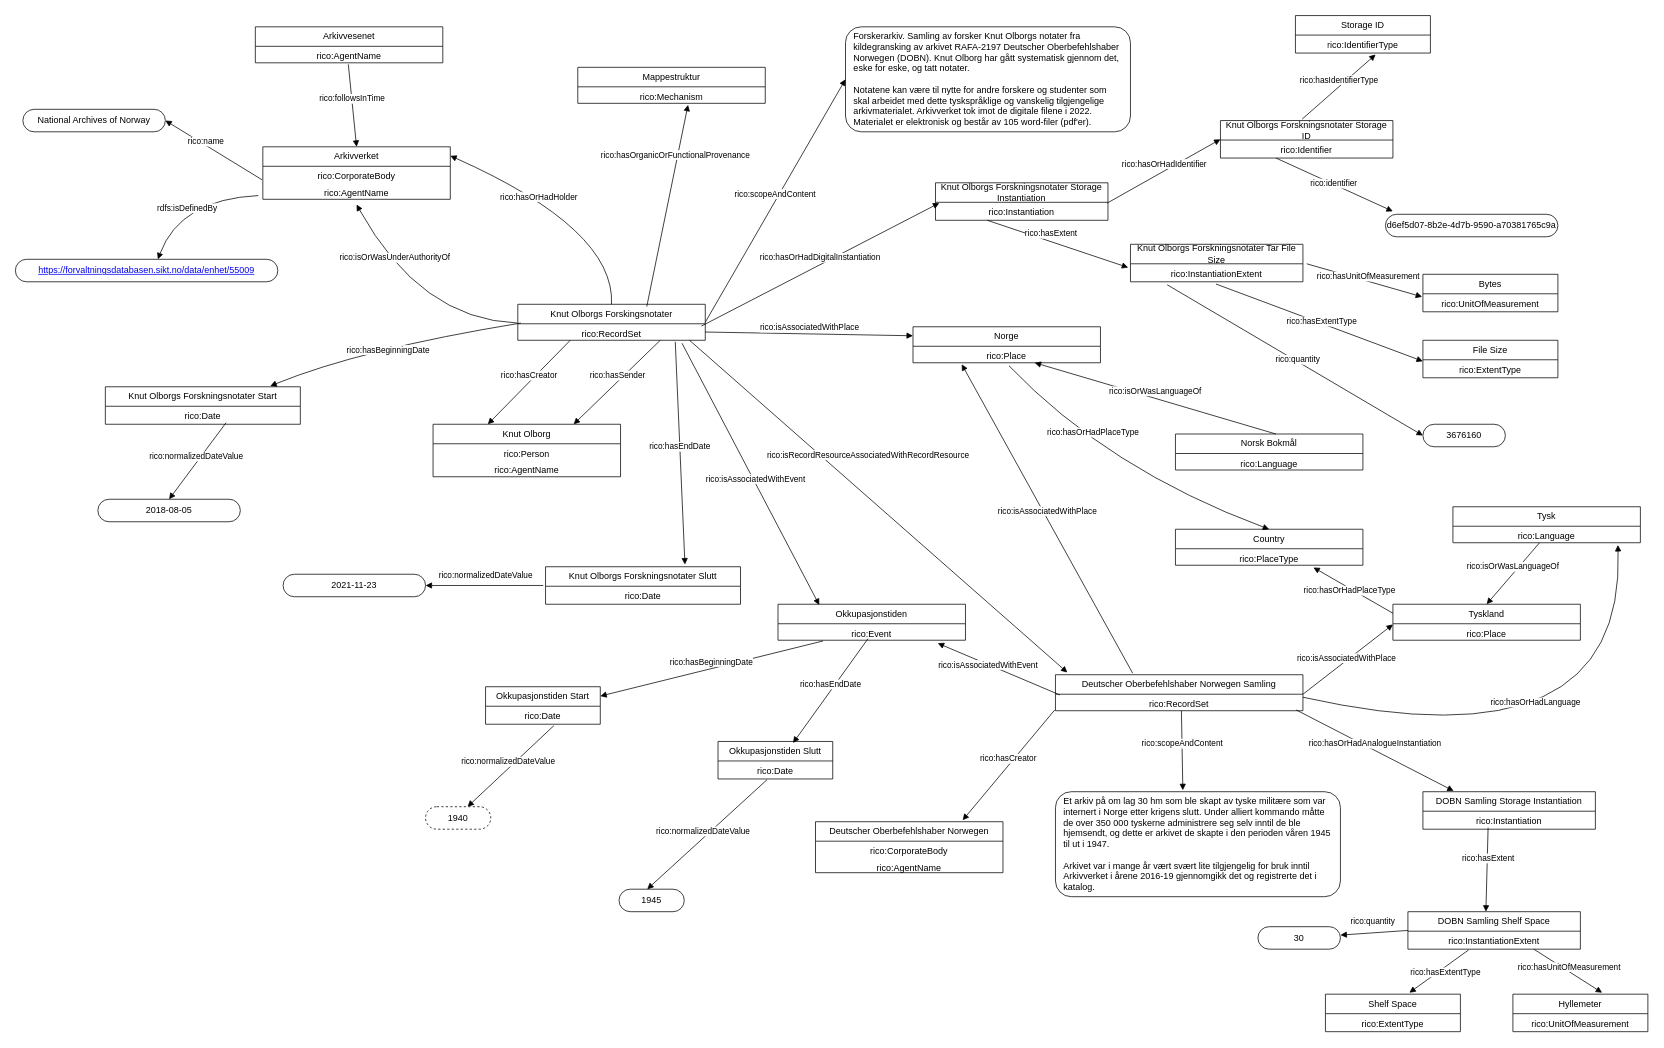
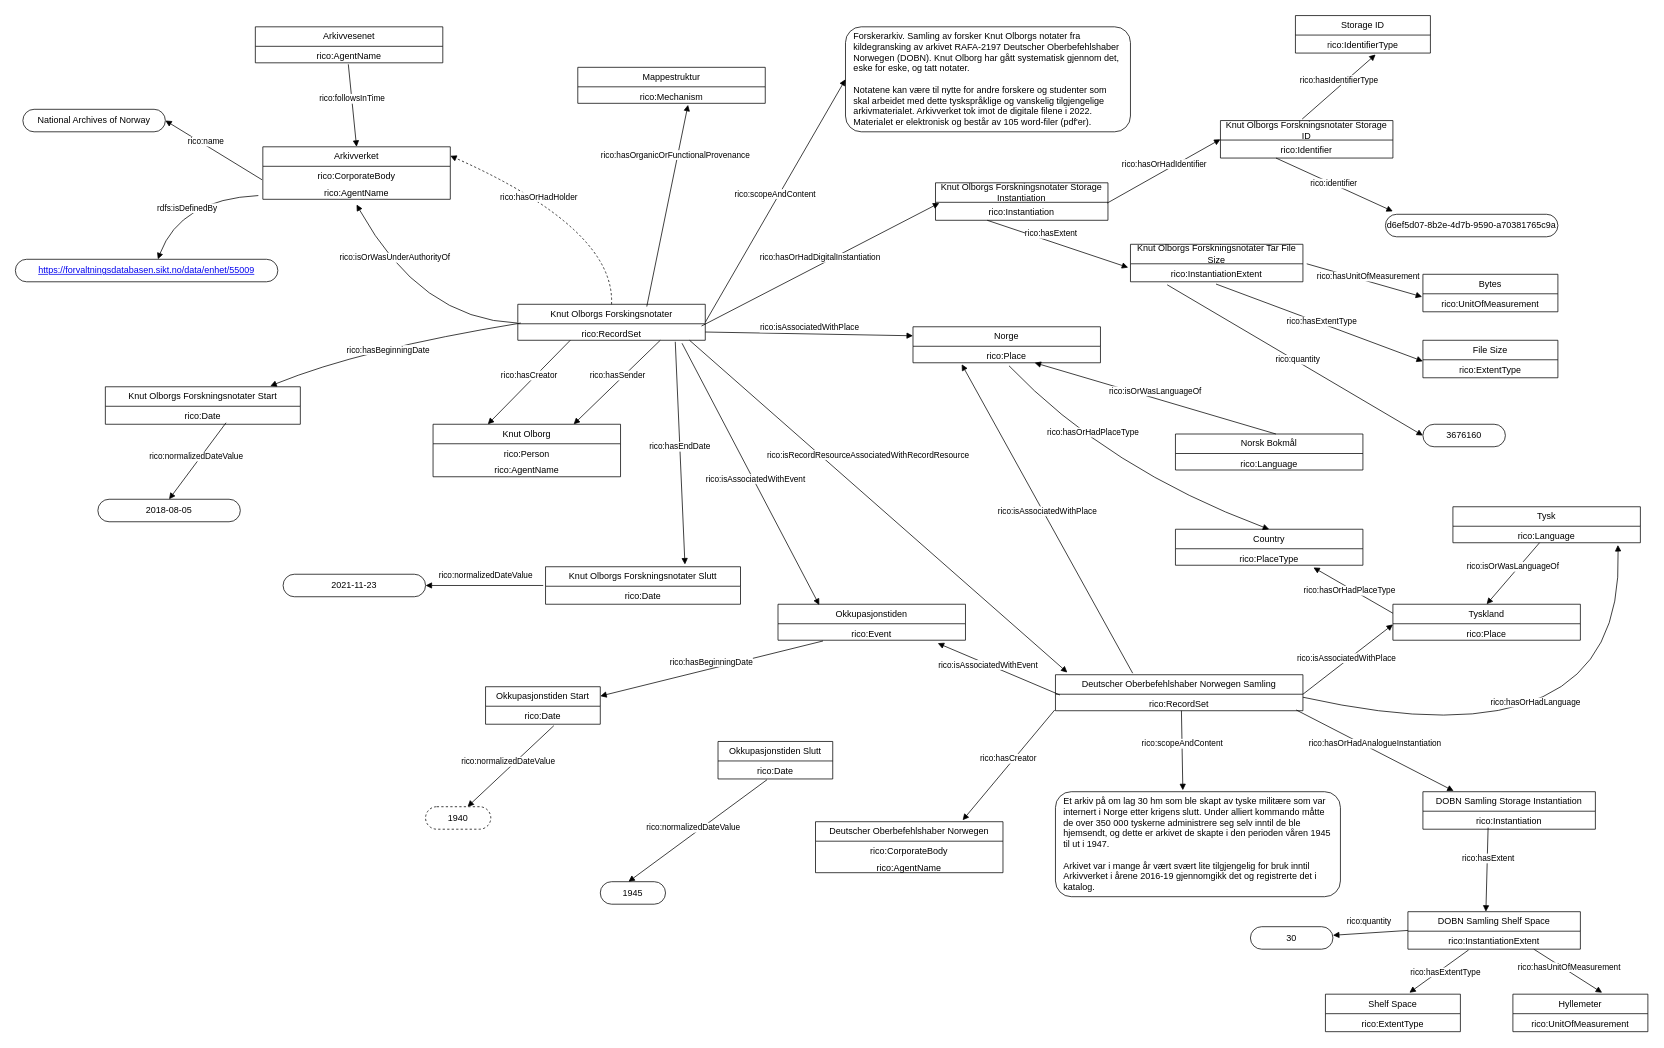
(587, 243) -> (587, 243)
(832, 688) -> none
(652, 900) -> (633, 893)
(1299, 938) -> (1292, 938)
